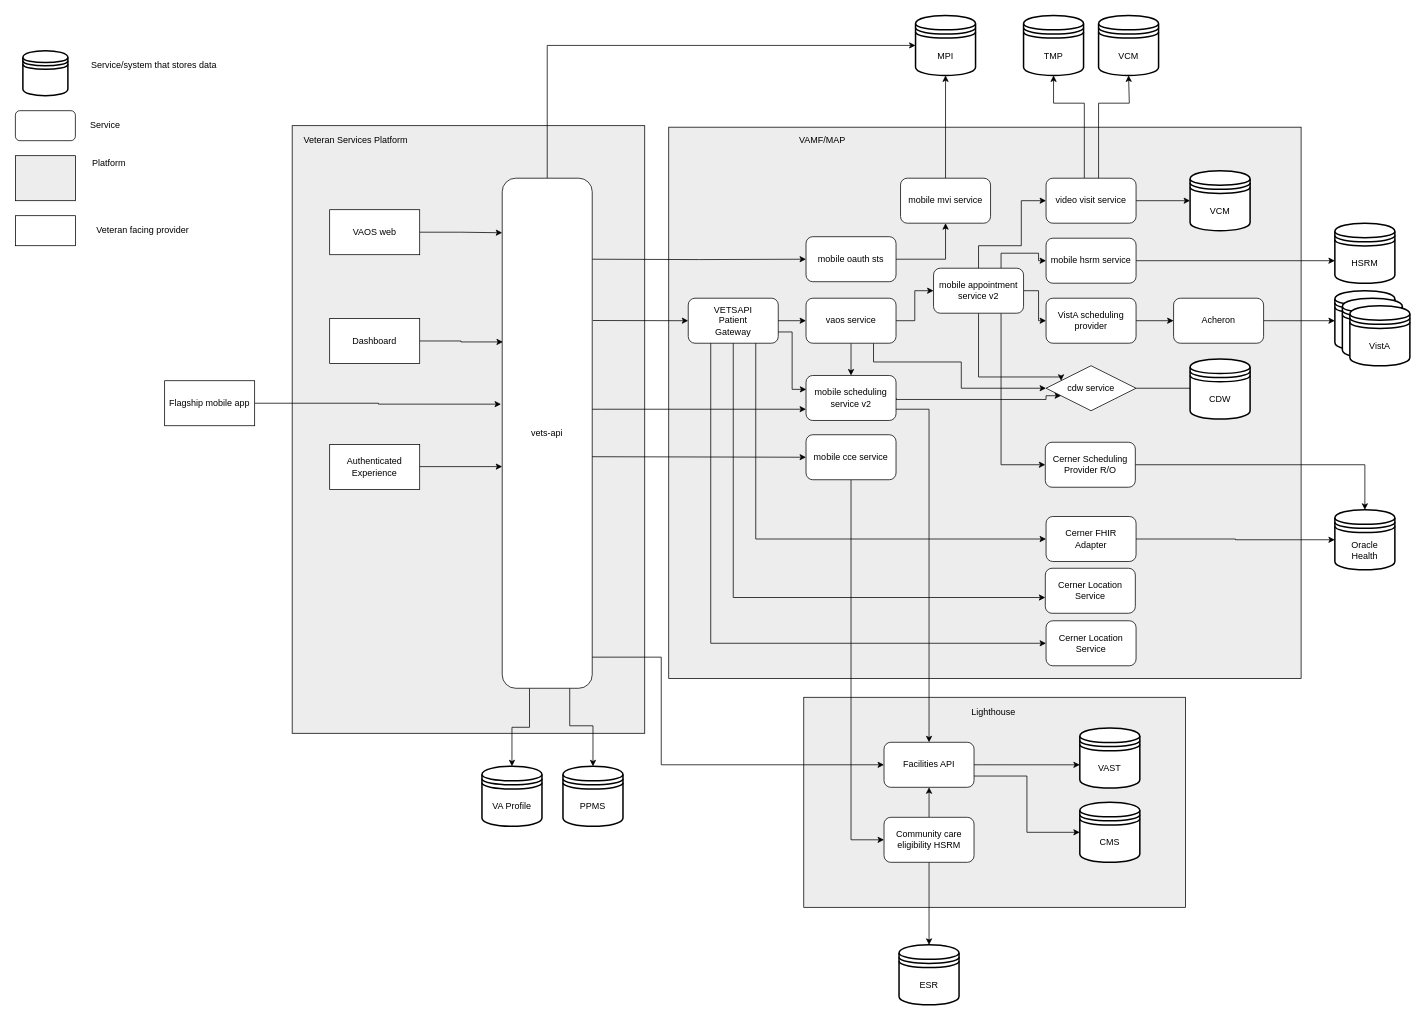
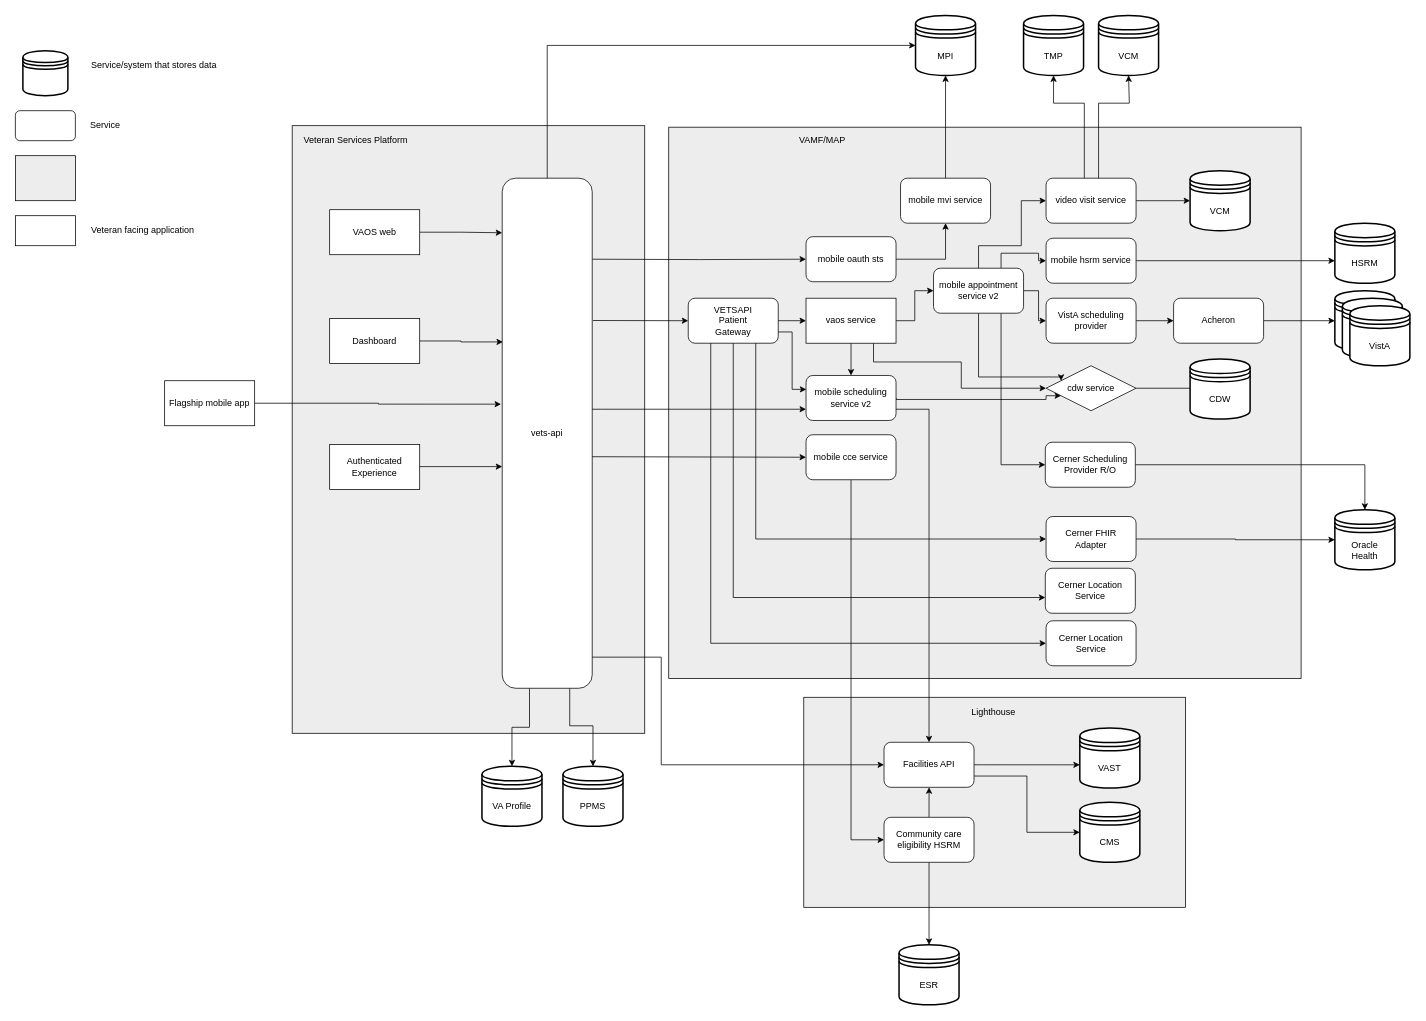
(109, 163) -> none
(143, 231) -> (143, 231)
(851, 321) -> (851, 321)
